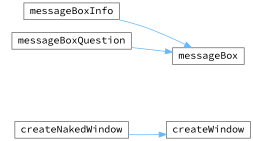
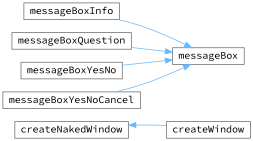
none -> (72, 71)
none -> (72, 100)
(144, 135) -> (151, 125)
